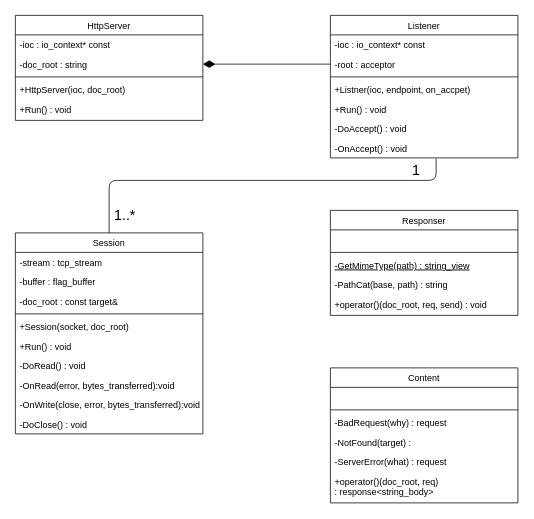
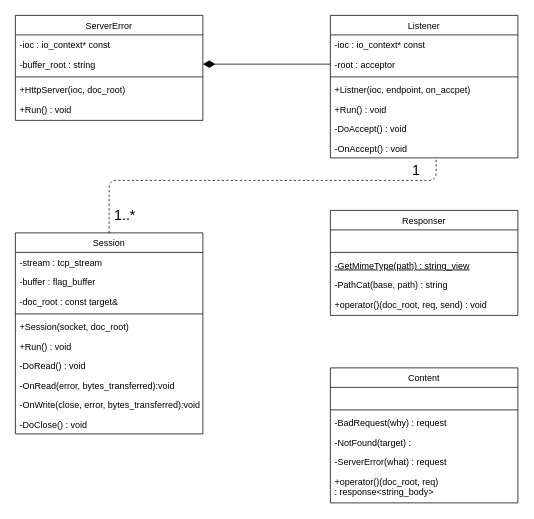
(109, 26) -> (109, 26)
(60, 65) -> (68, 65)
(258, 180) -> (258, 180)
